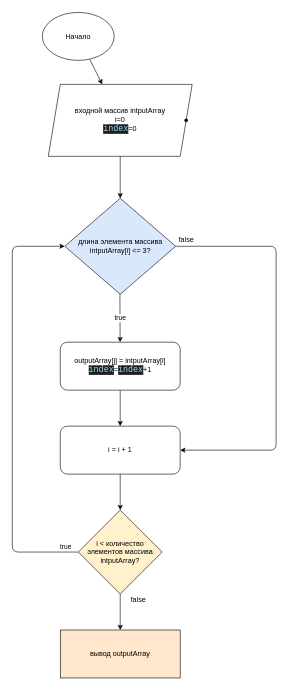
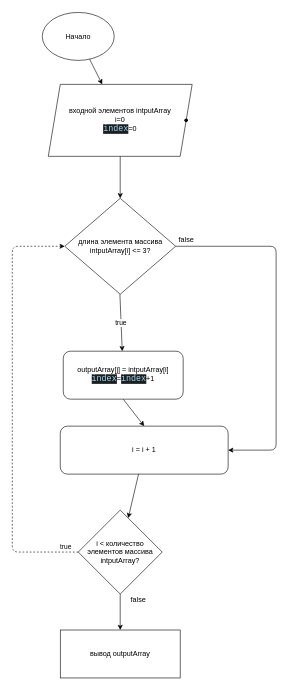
(120, 120) -> (120, 120)
(120, 246) -> (120, 246)
(120, 366) -> (123, 375)
(12, 408) -> (12, 408)
(120, 450) -> (144, 450)
(120, 552) -> (120, 552)
(120, 654) -> (120, 654)
